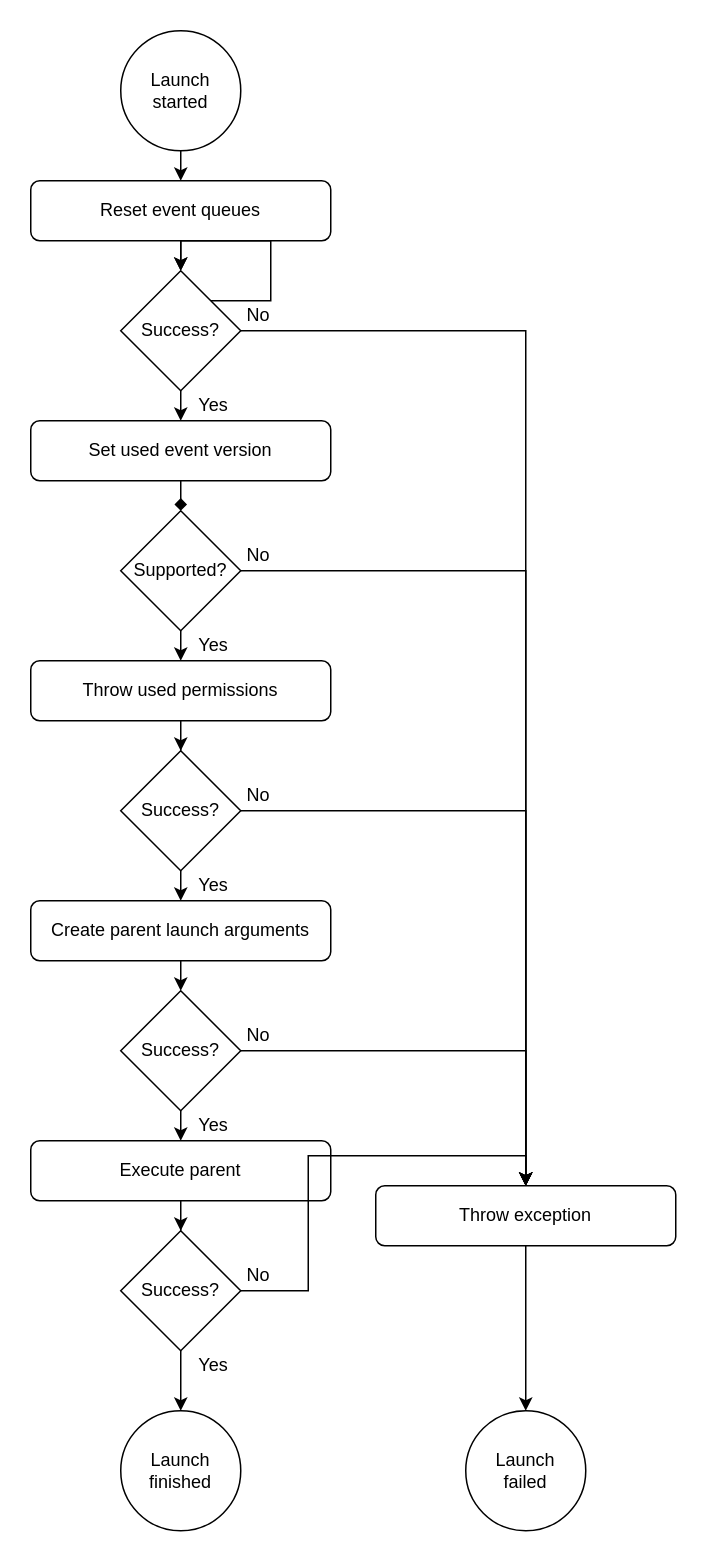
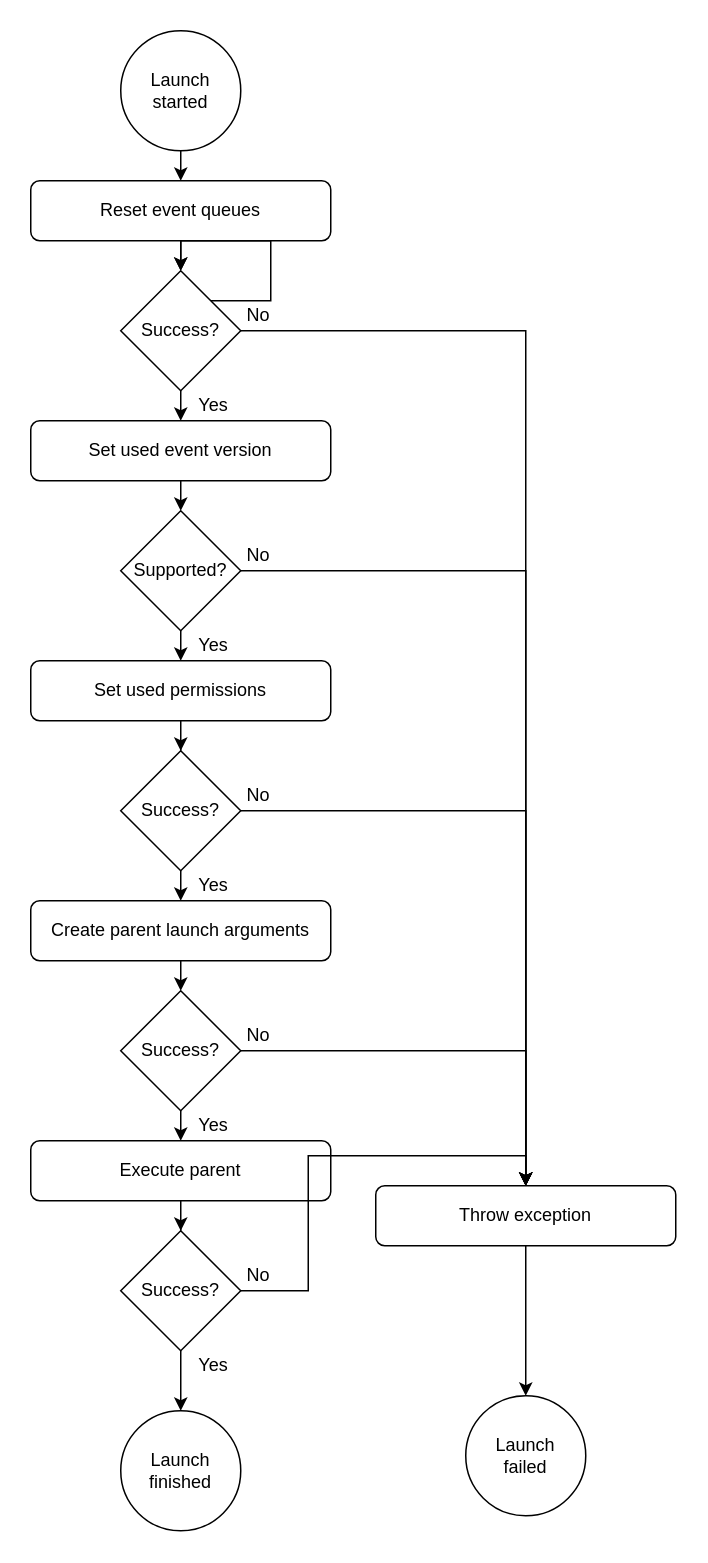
(181, 498) -> (181, 499)
(181, 691) -> (181, 691)
(526, 1471) -> (526, 1456)
